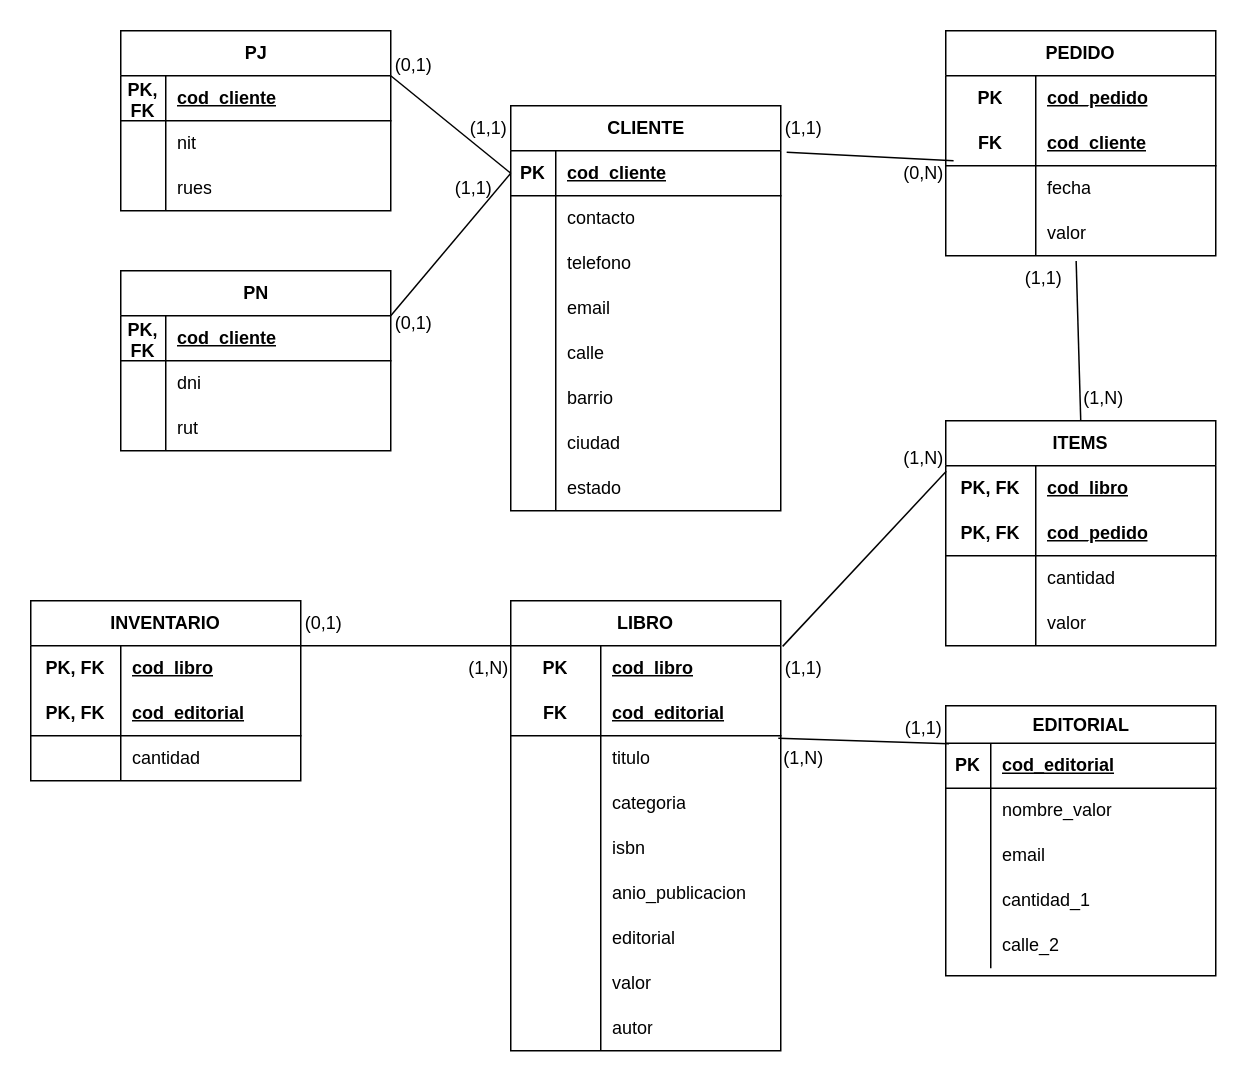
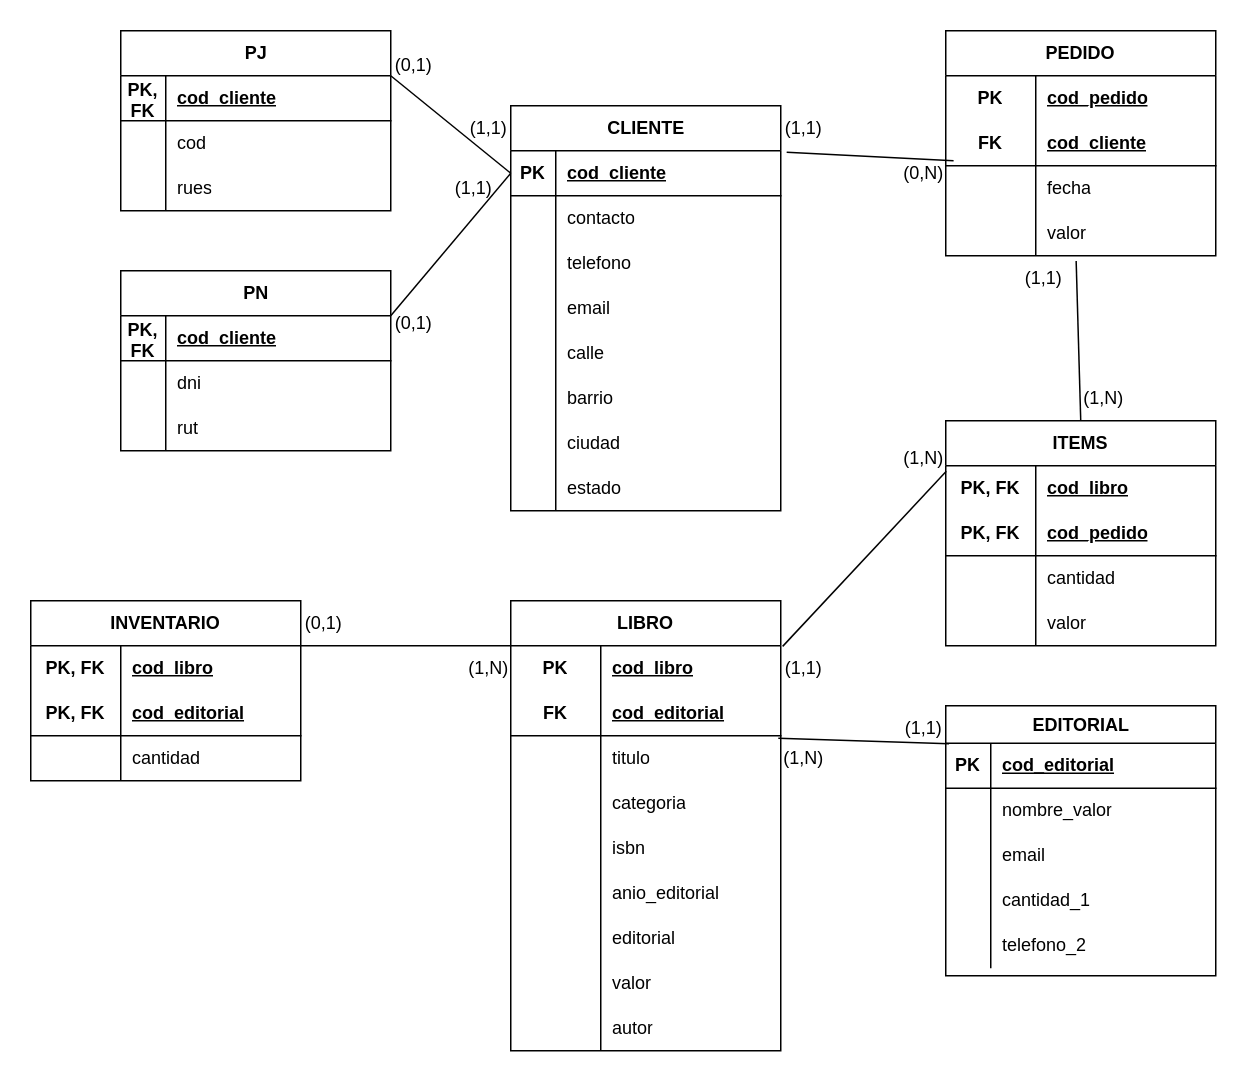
(191, 143) -> (193, 143)
(684, 893) -> (674, 893)
(1033, 946) -> (1051, 946)
